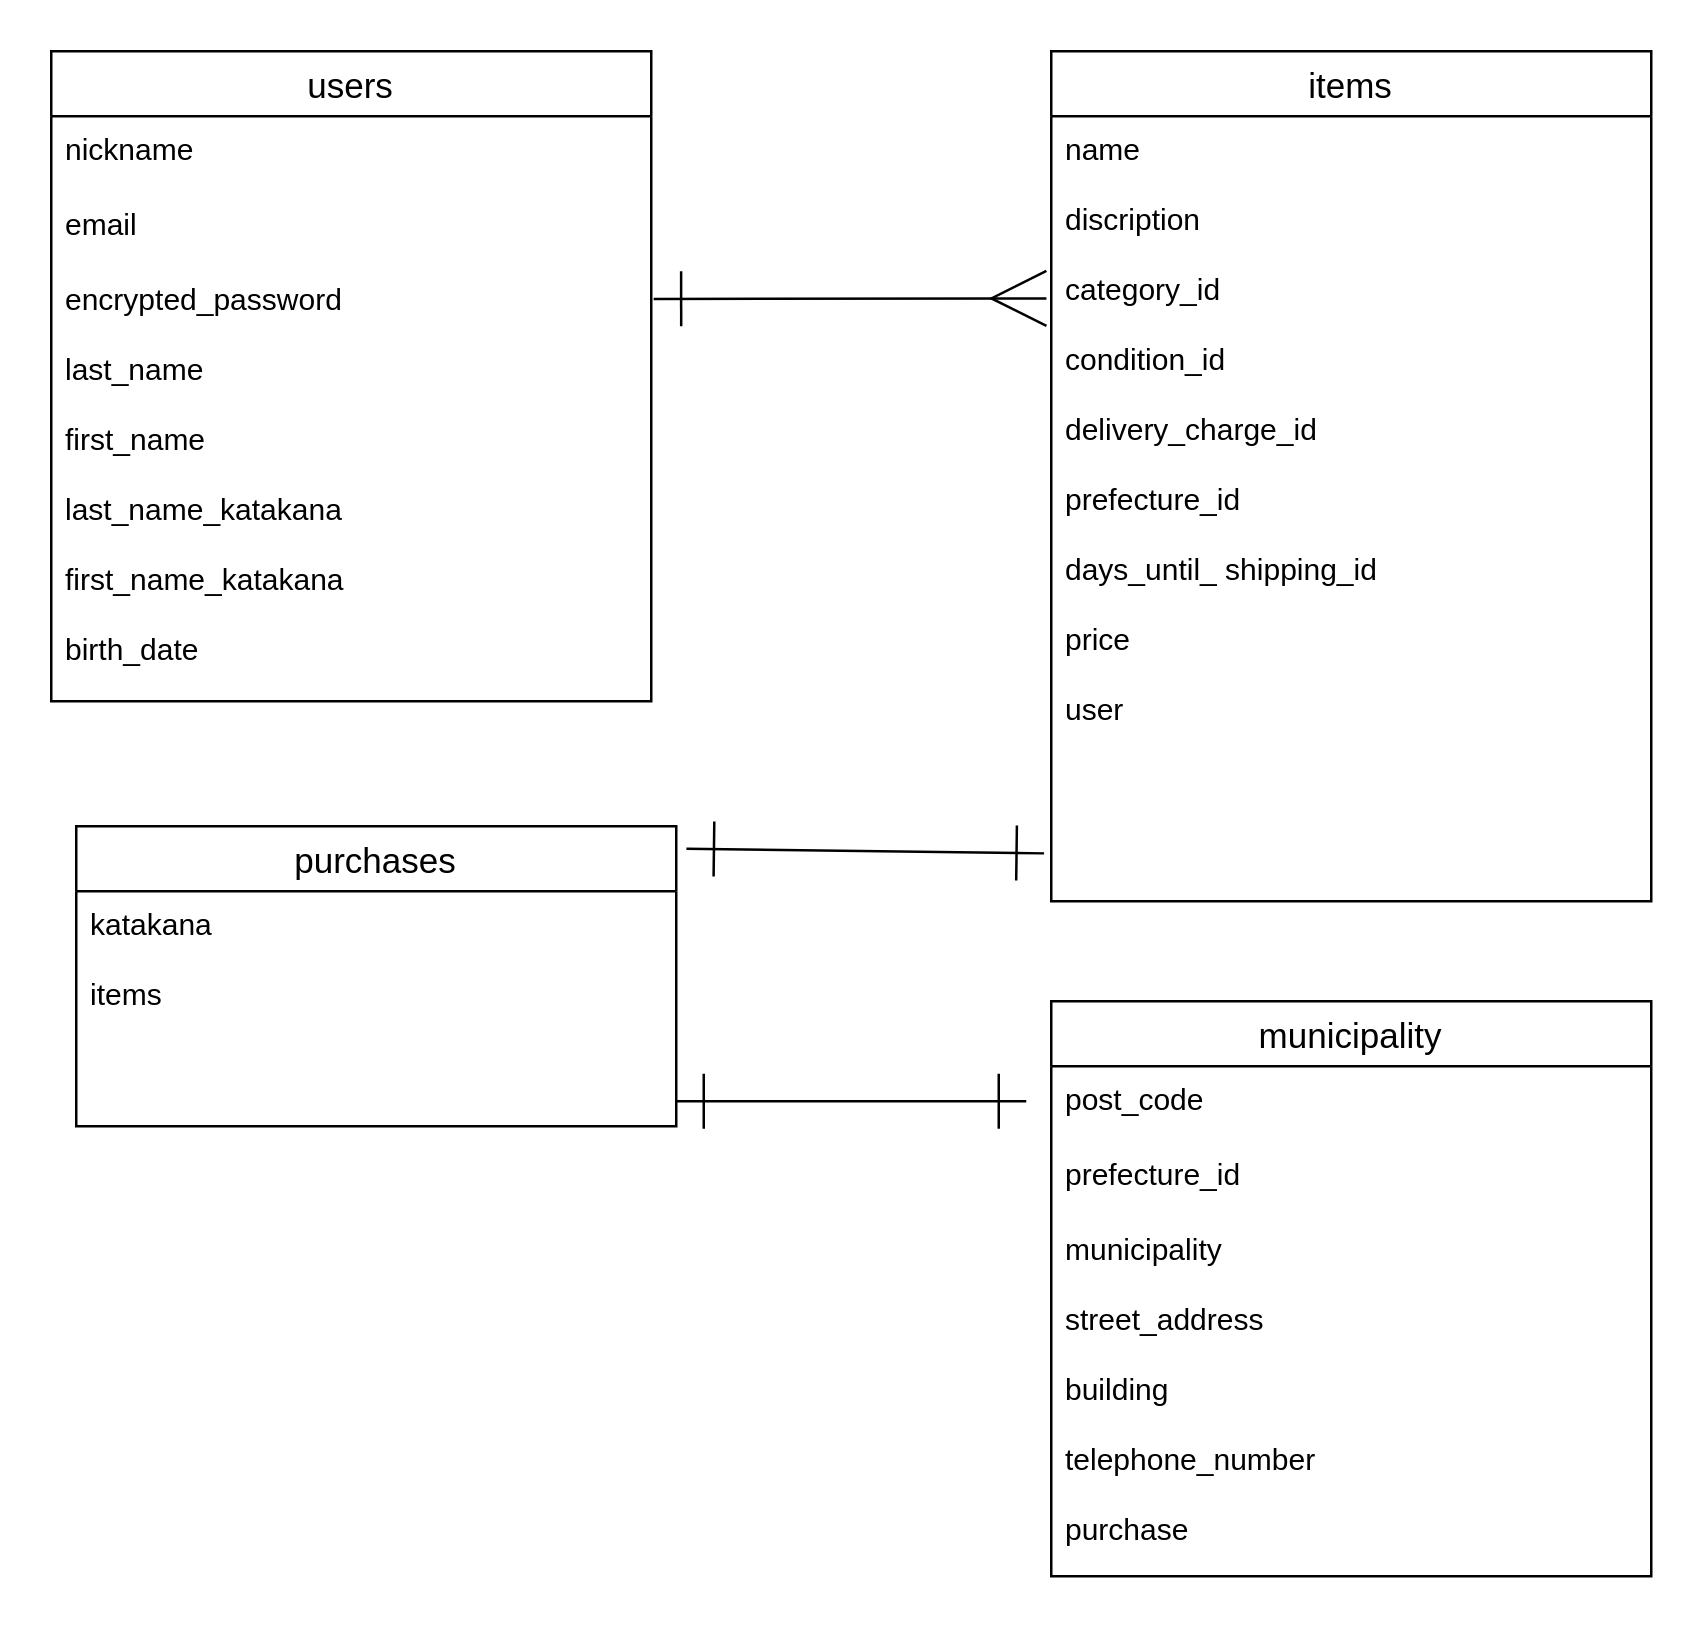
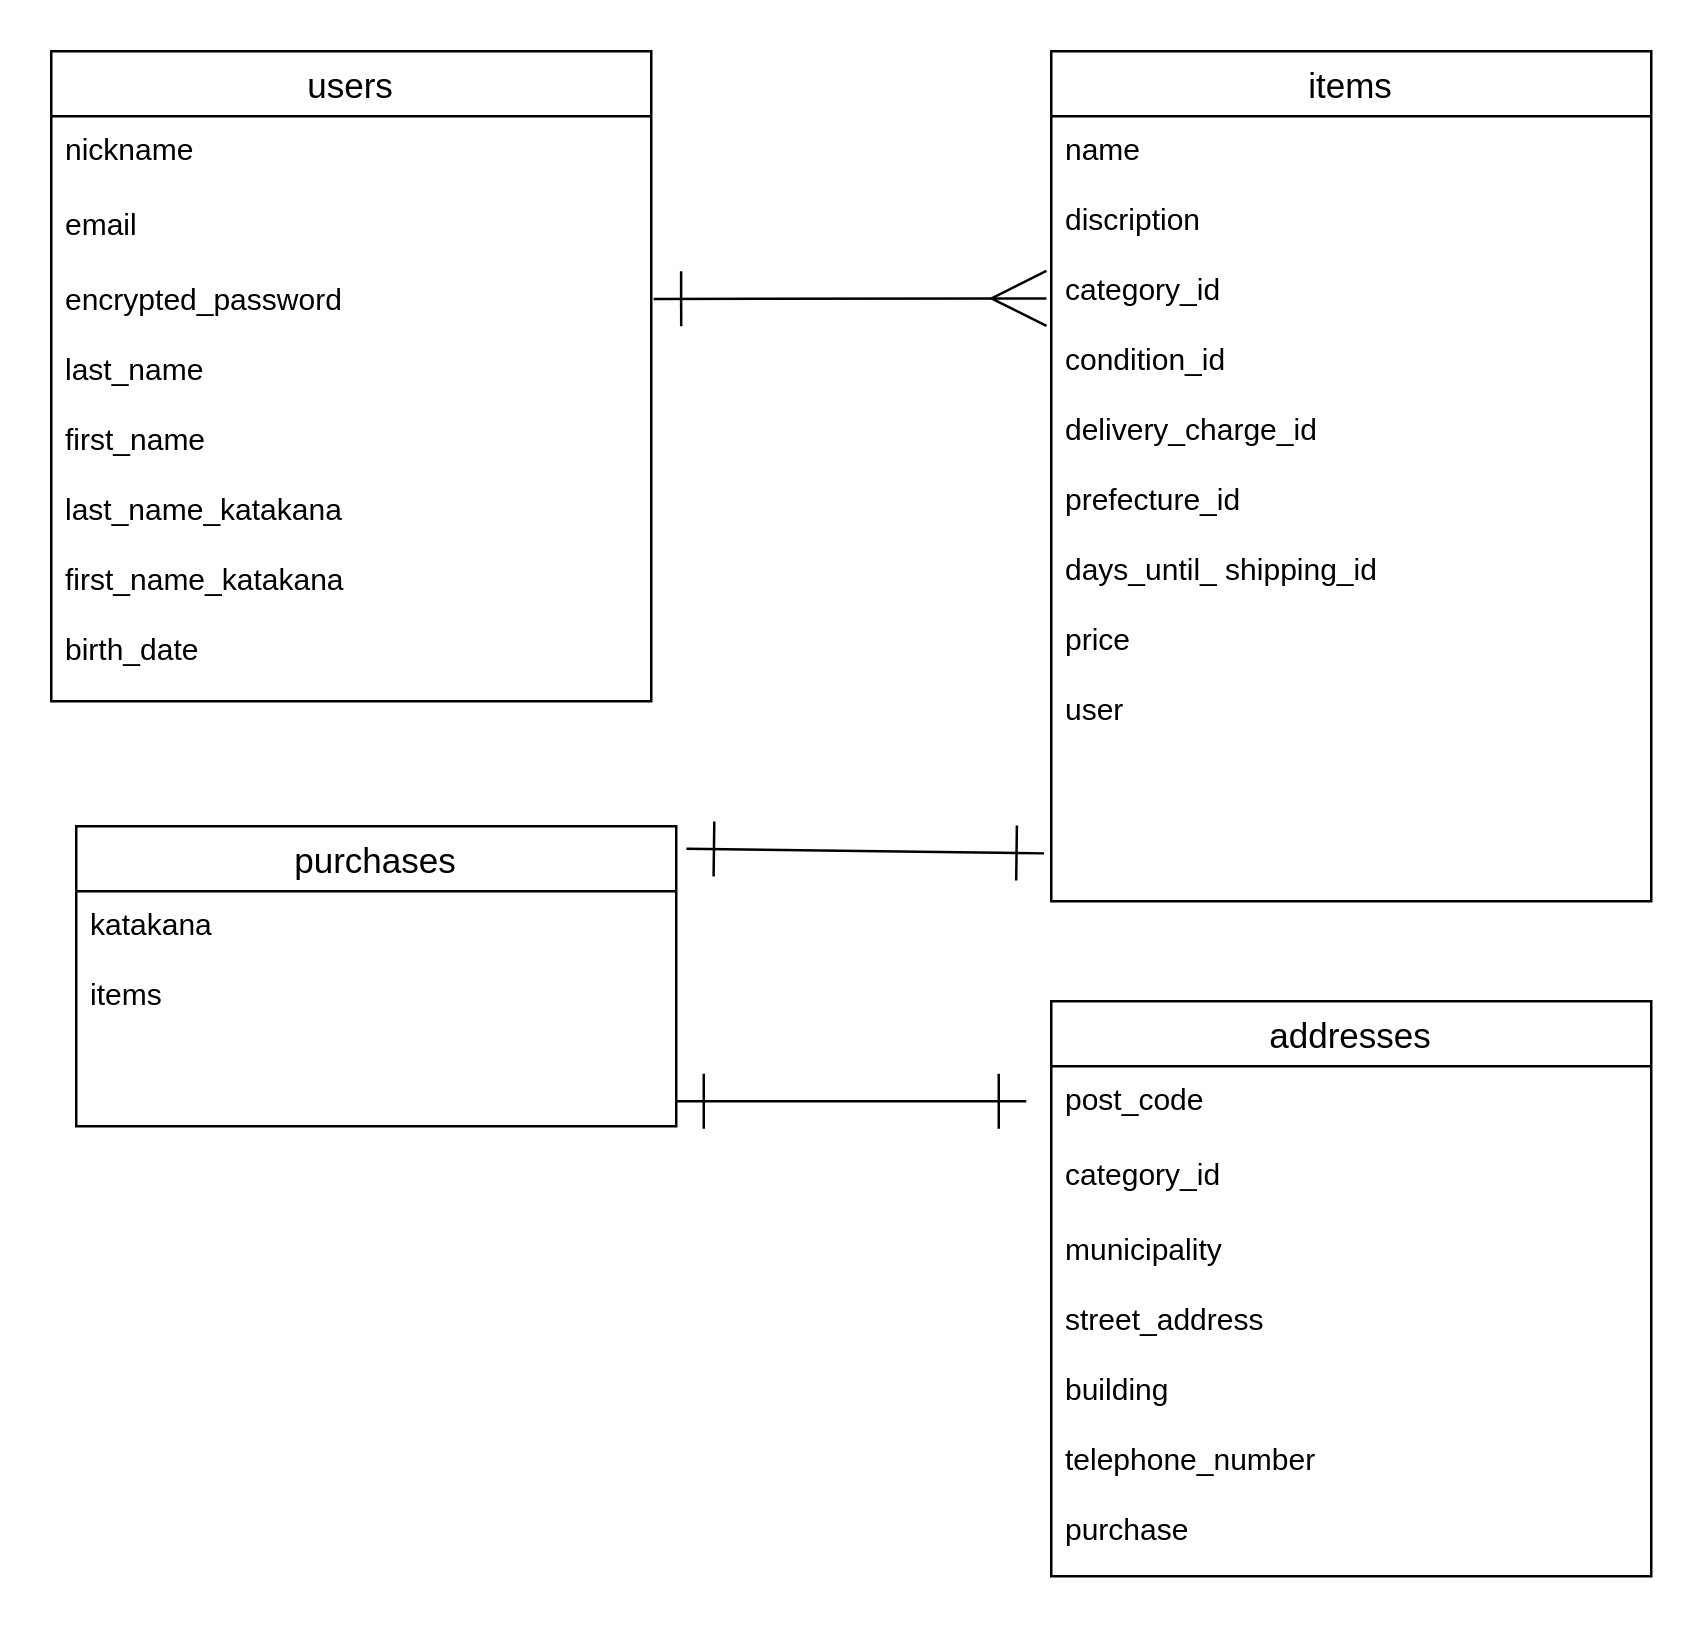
(1350, 1036) -> (1350, 1036)
(1170, 1175) -> (1154, 1175)
